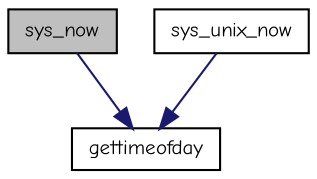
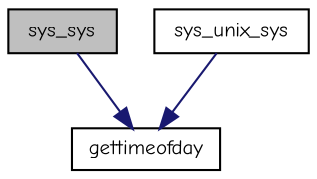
(63, 31) -> (63, 31)
(232, 31) -> (232, 31)
